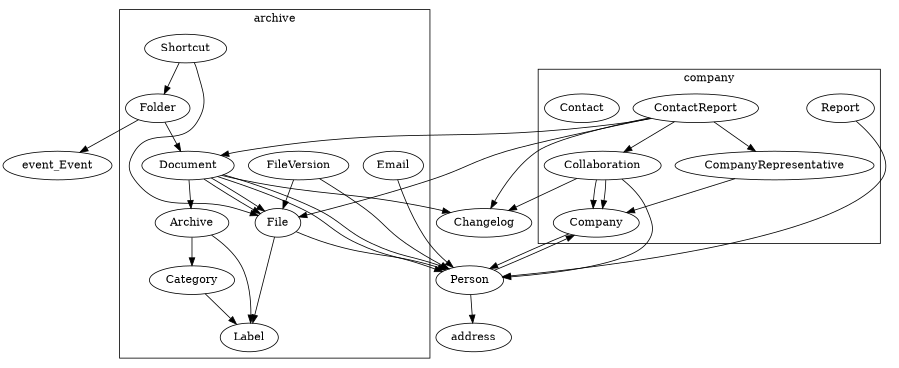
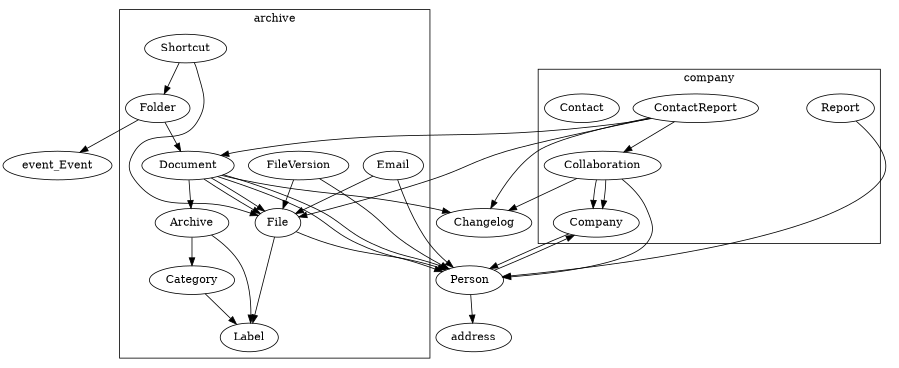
(775, 166) -> none
none -> (347, 189)
